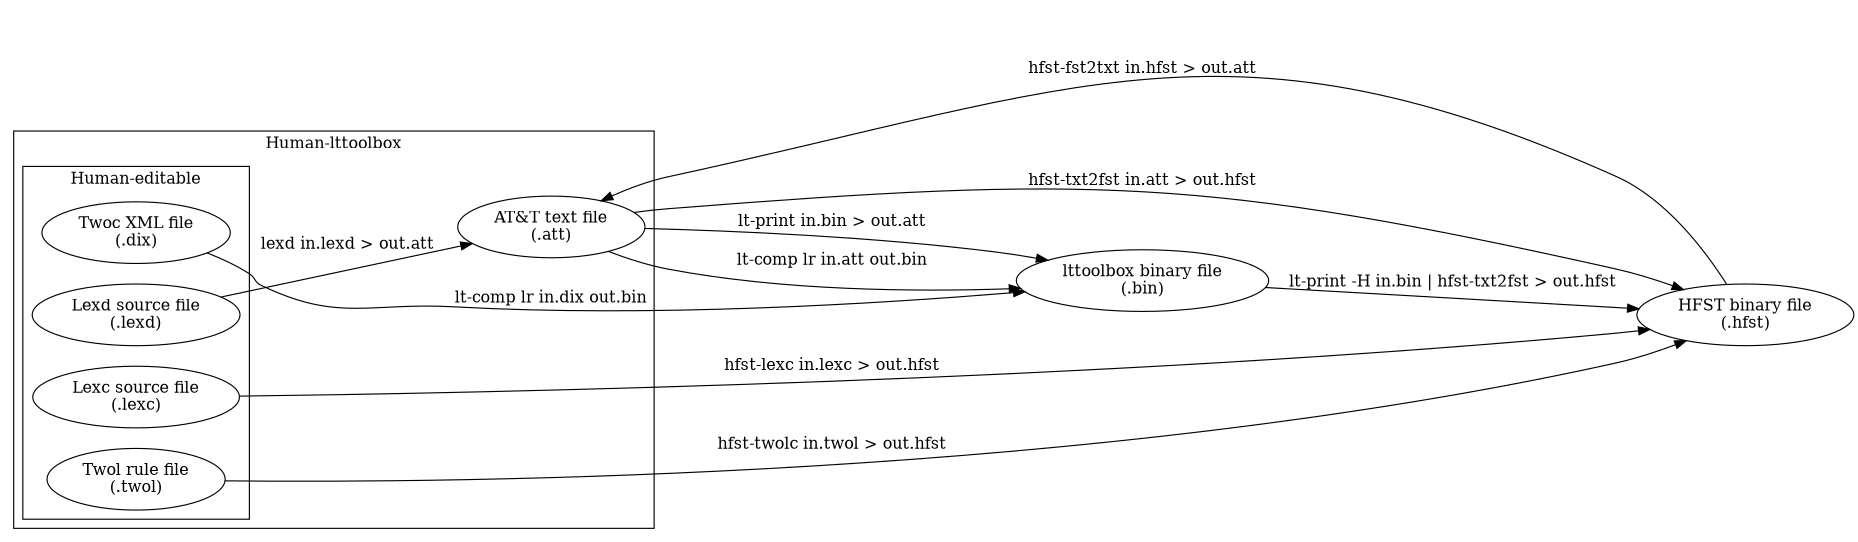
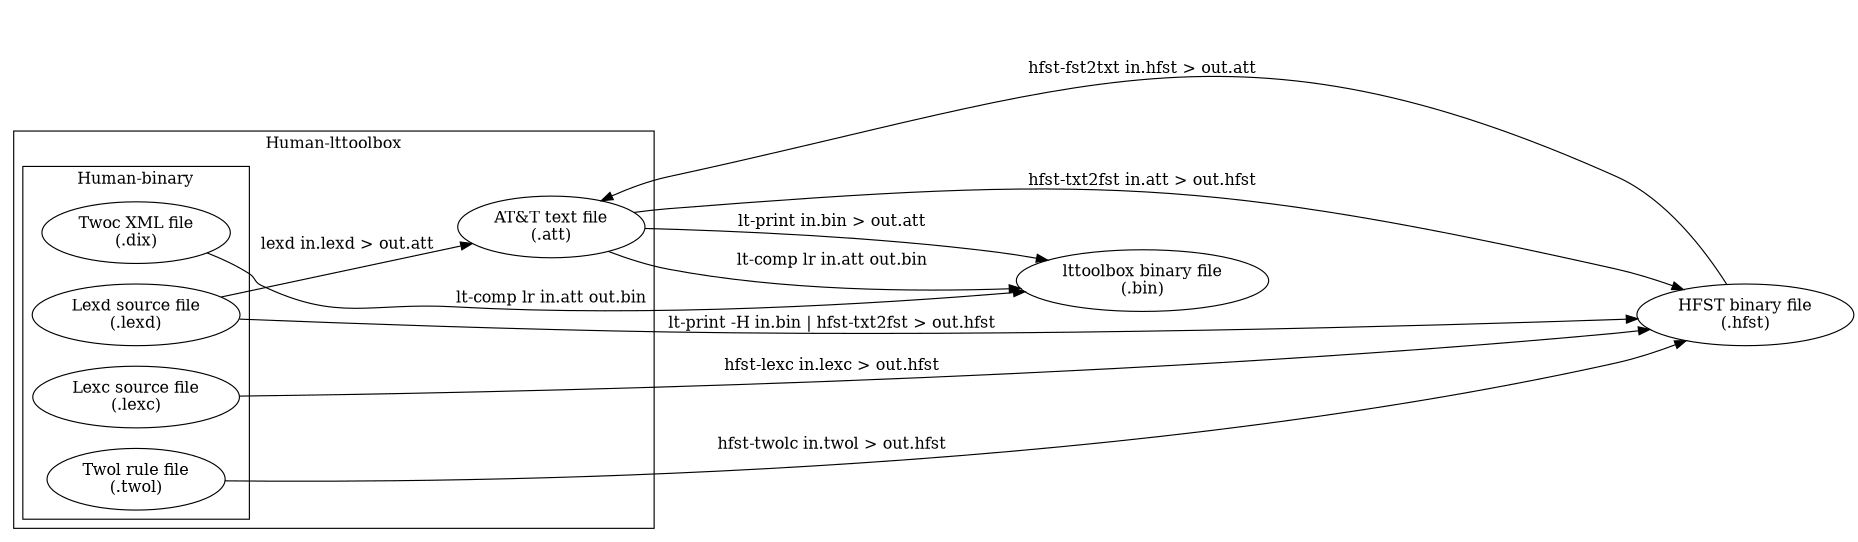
(136, 180) -> (136, 180)
(551, 298) -> (551, 298)
(1446, 298) -> (933, 333)
